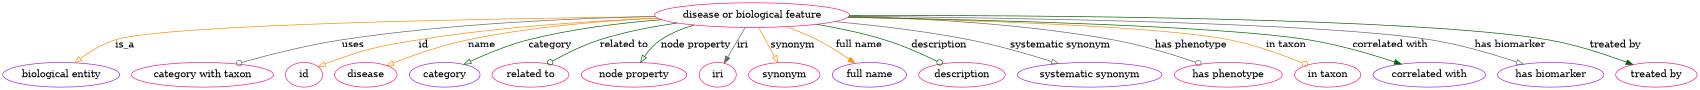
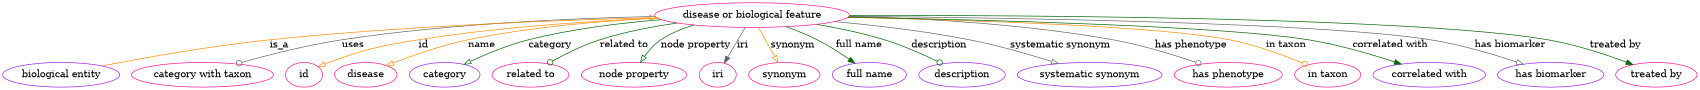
(365, 22) -> (375, 31)
(819, 41) -> (819, 41)
(962, 75) -> (962, 75)
